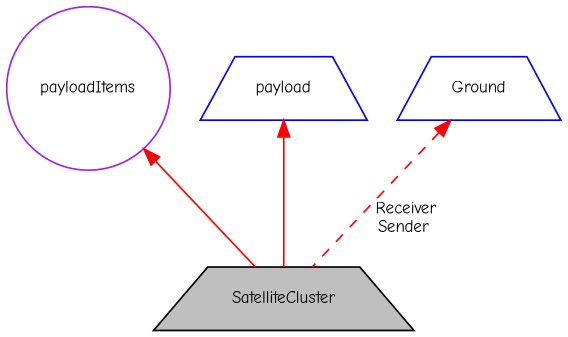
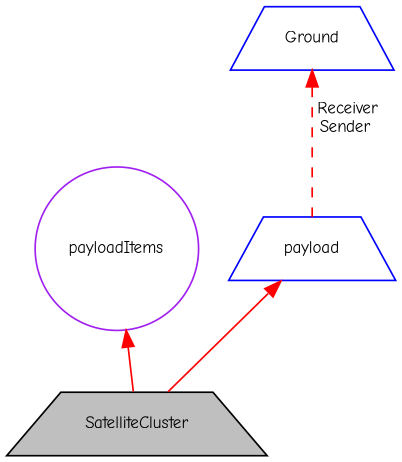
(376, 200) -> (312, 152)
